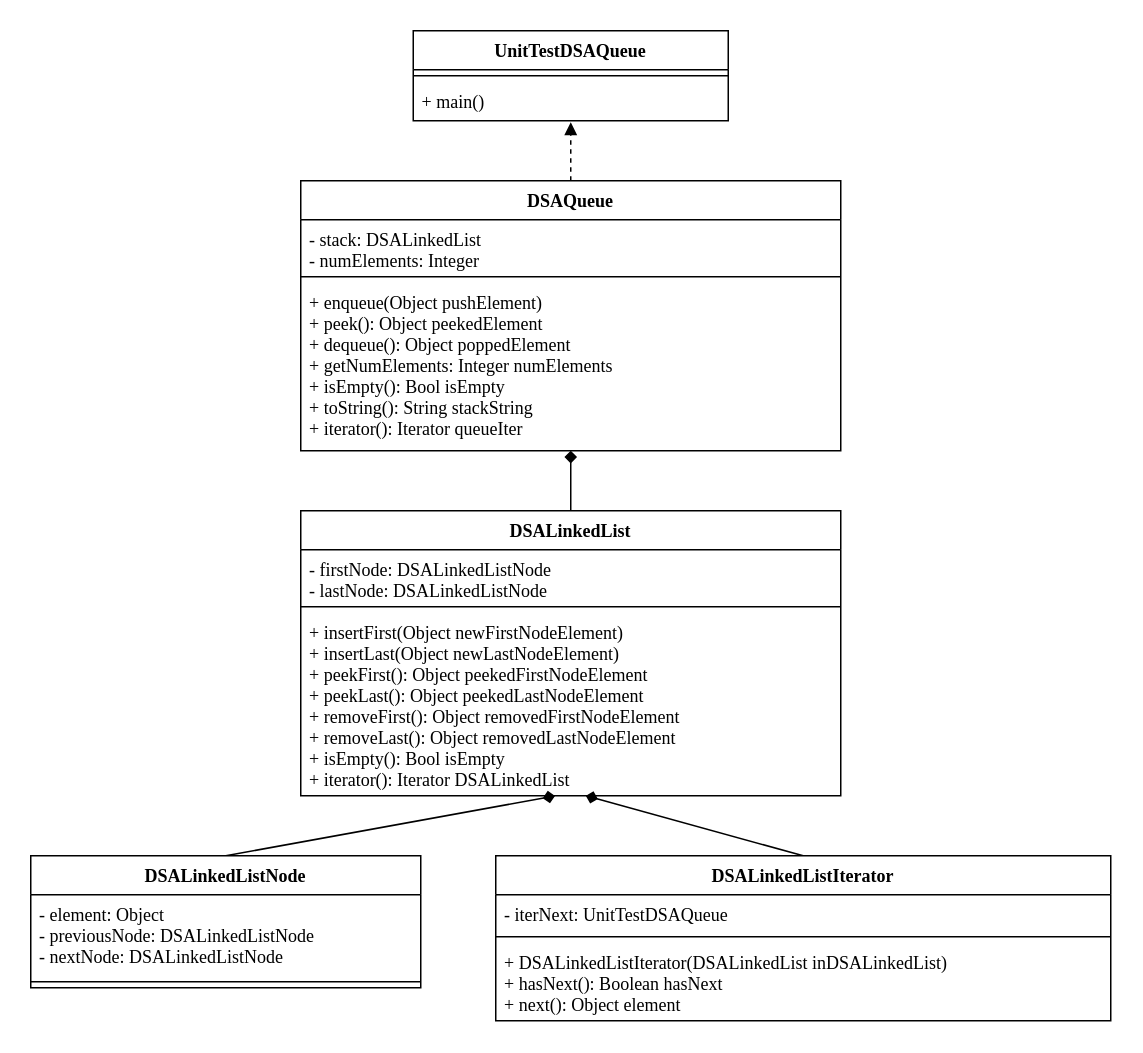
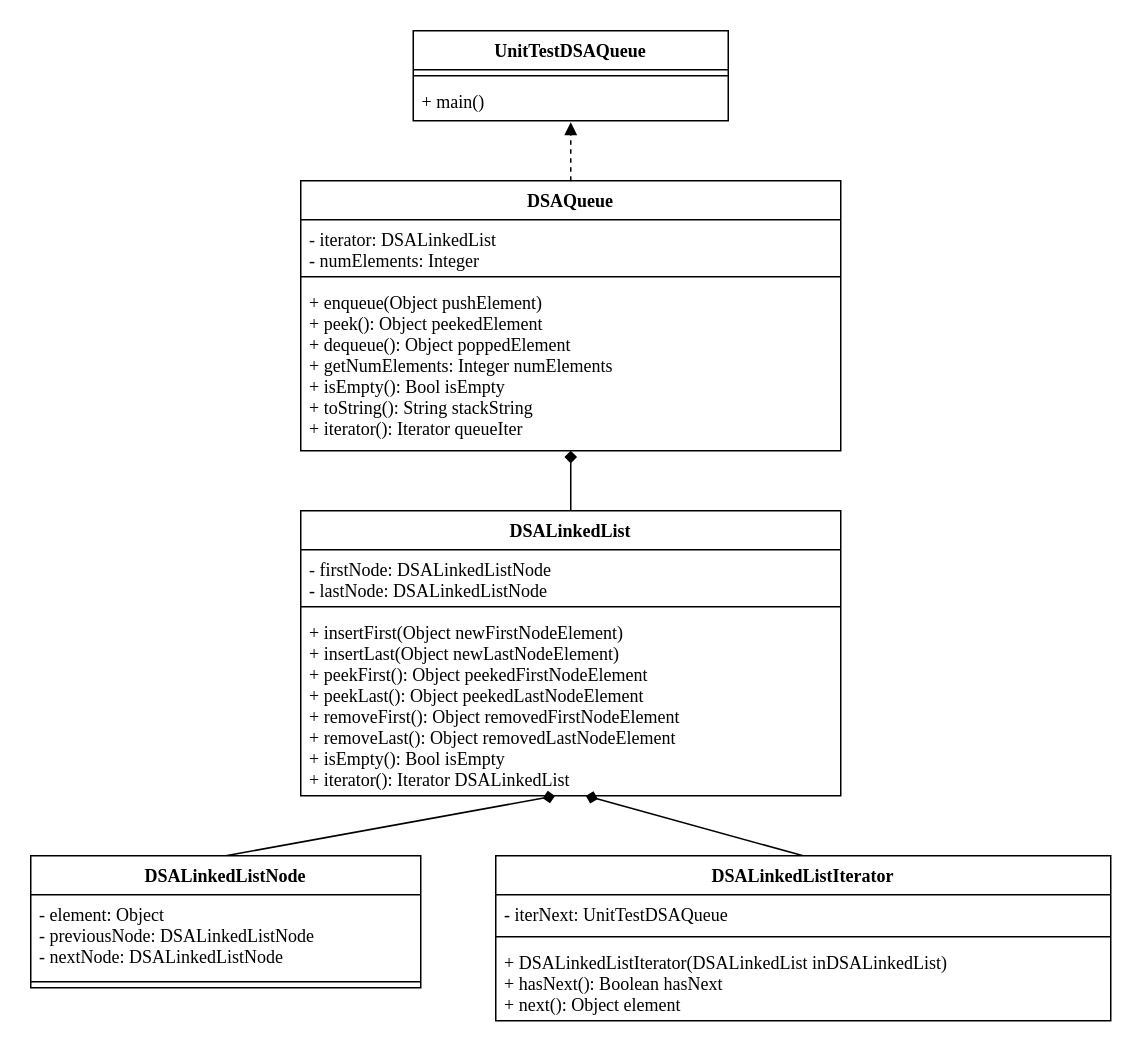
(408, 240) -> (421, 240)
